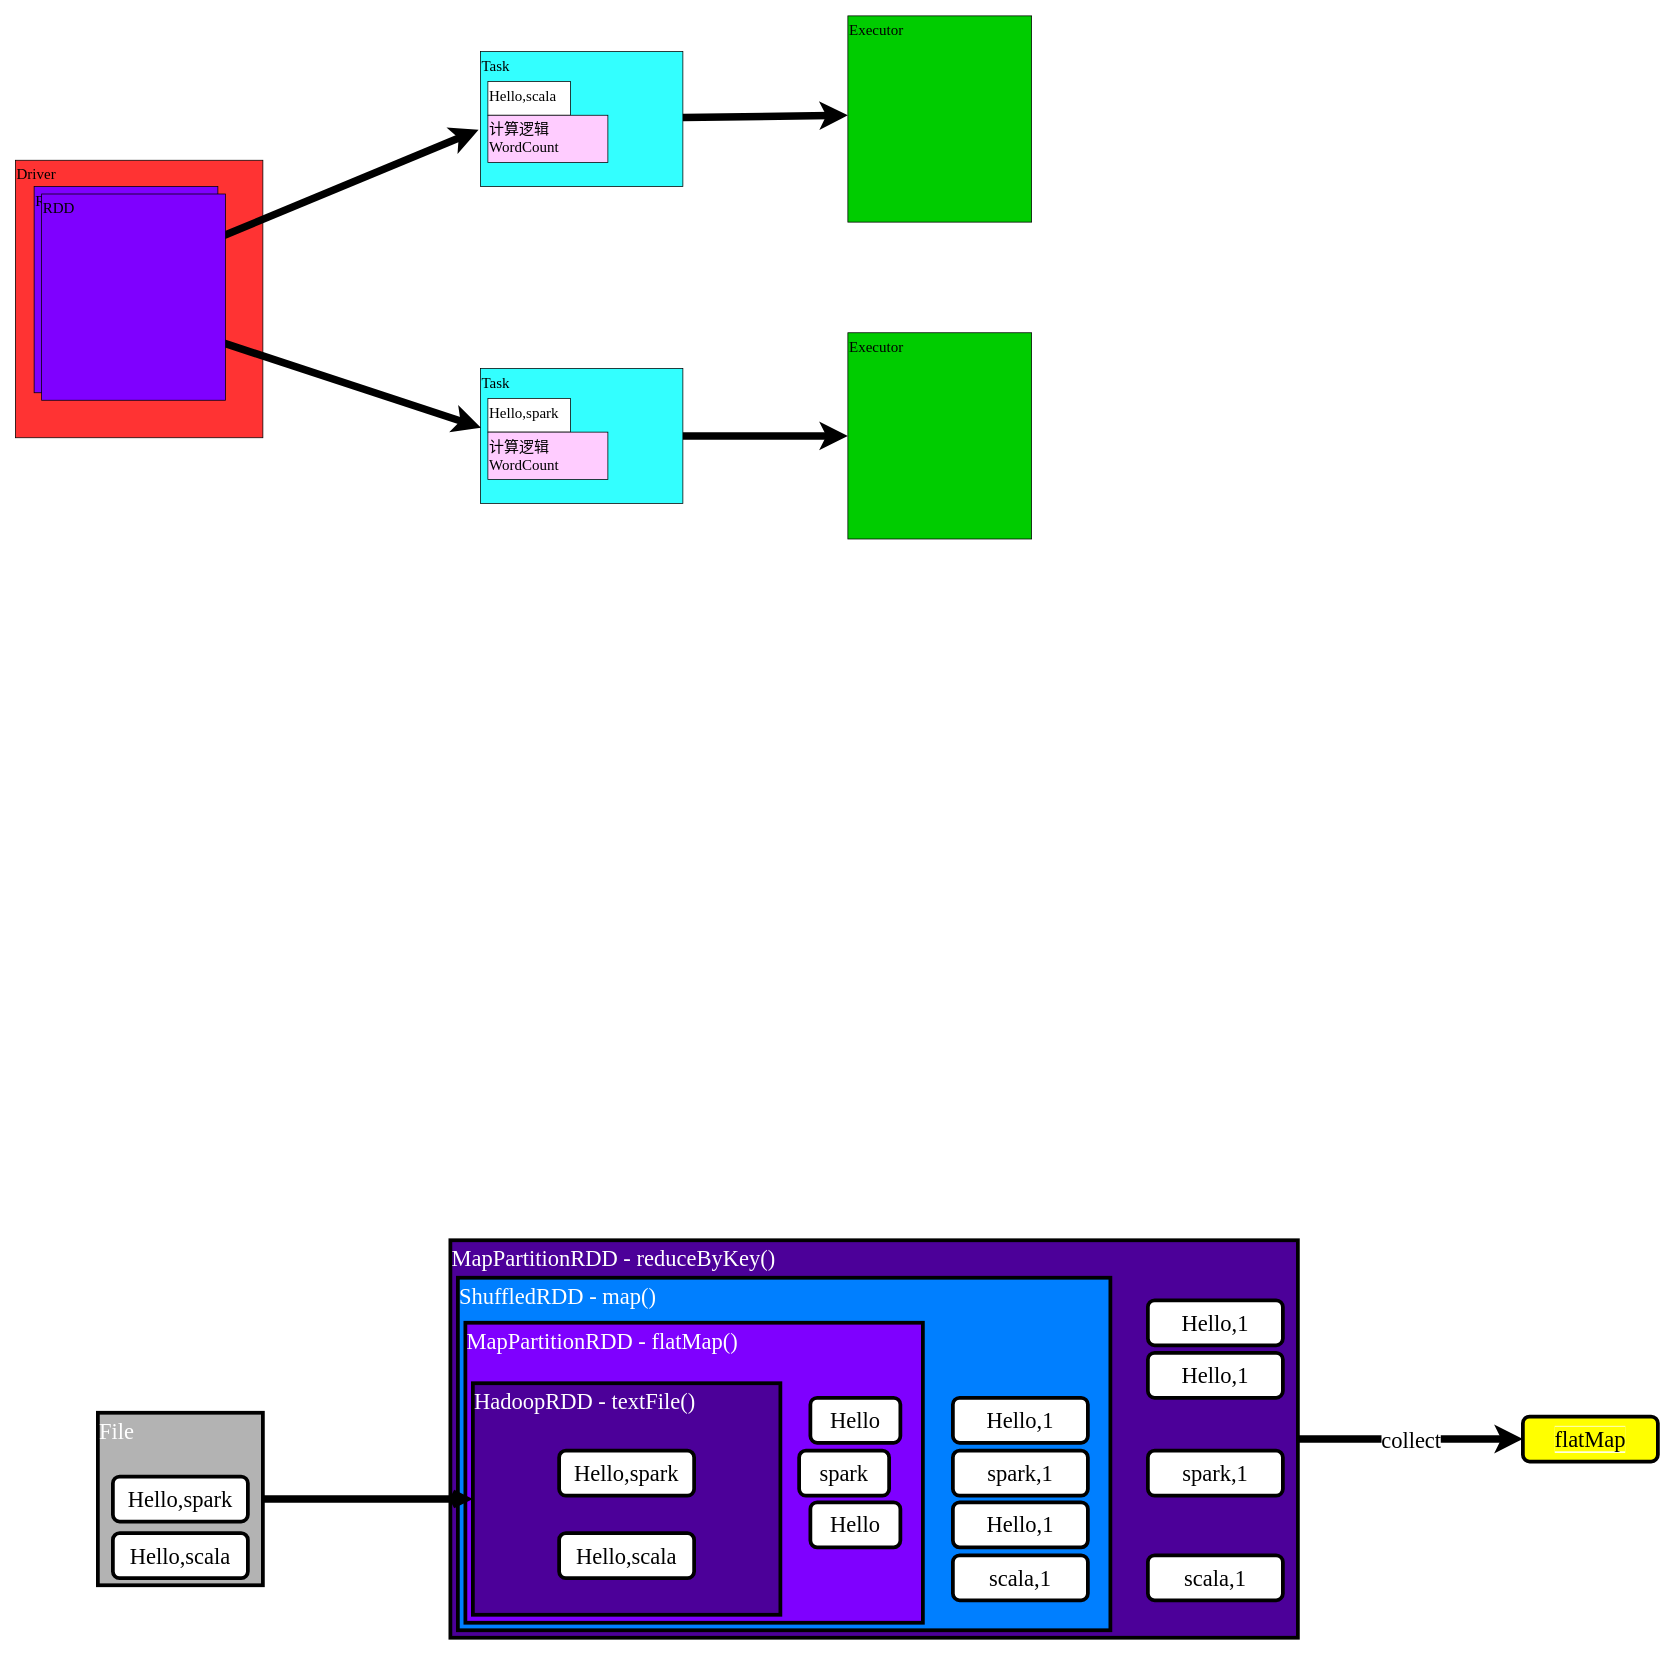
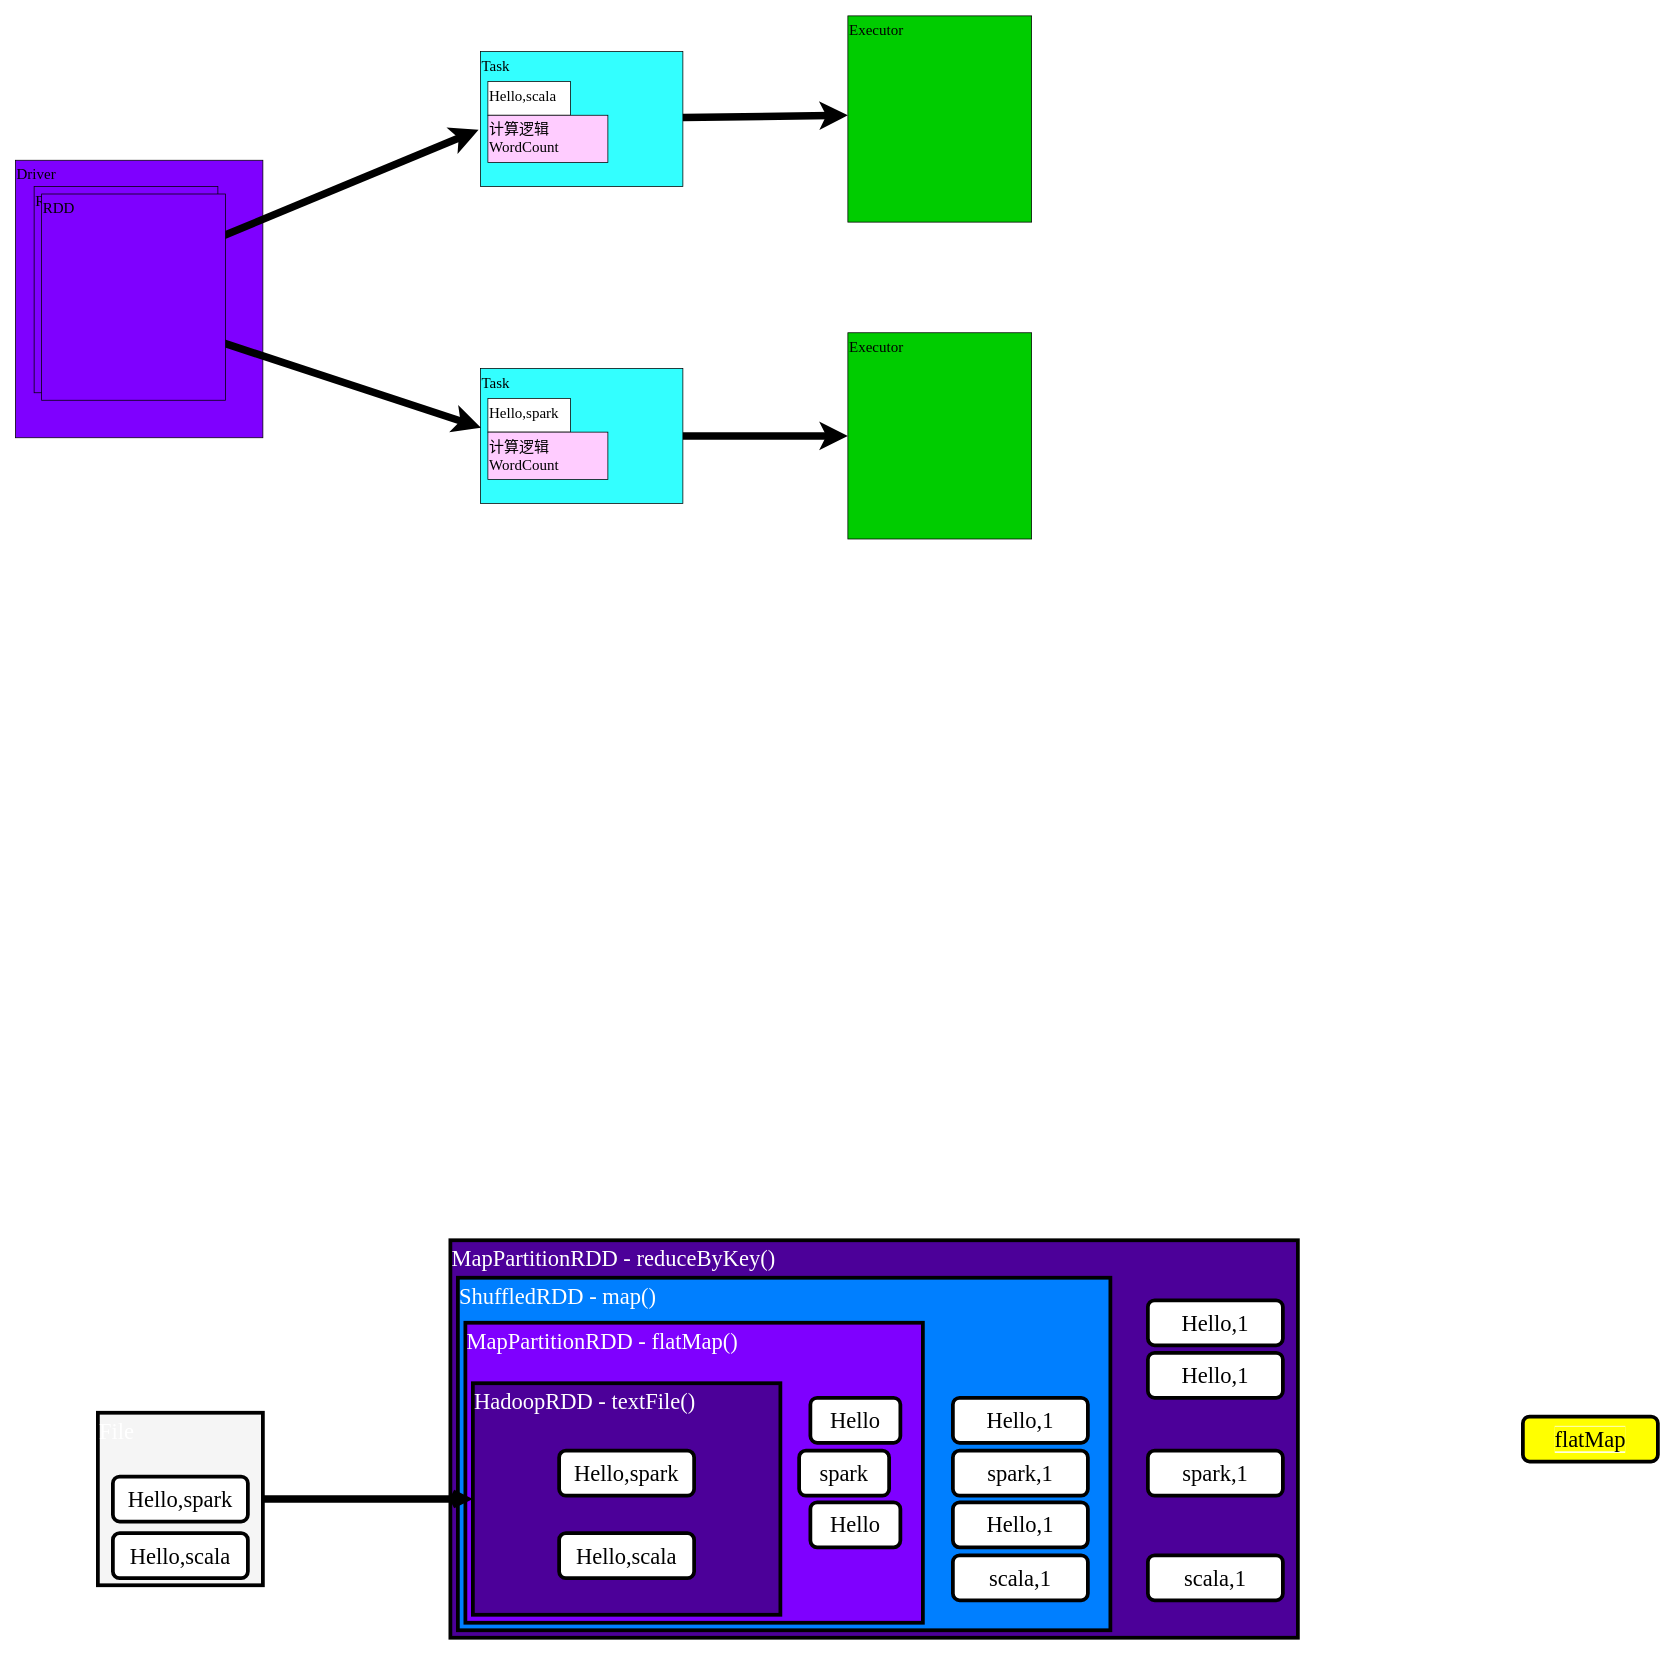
(40, 174) -> (40, 174)
(112, 1427) -> (112, 1427)
(1401, 1439) -> none
